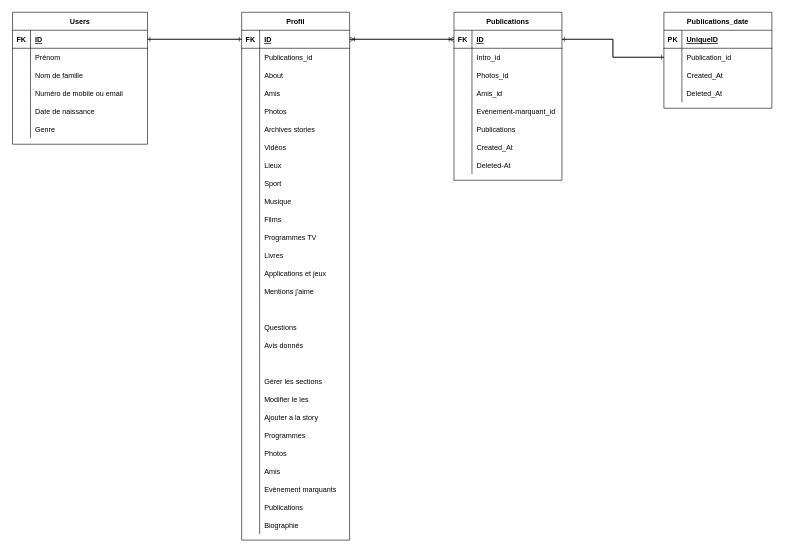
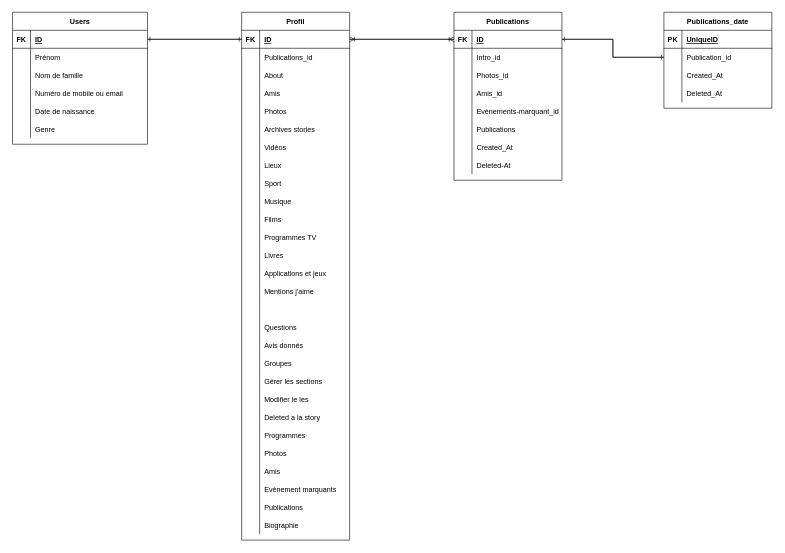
(518, 112) -> (520, 112)
none -> (305, 363)
(297, 418) -> (296, 418)
